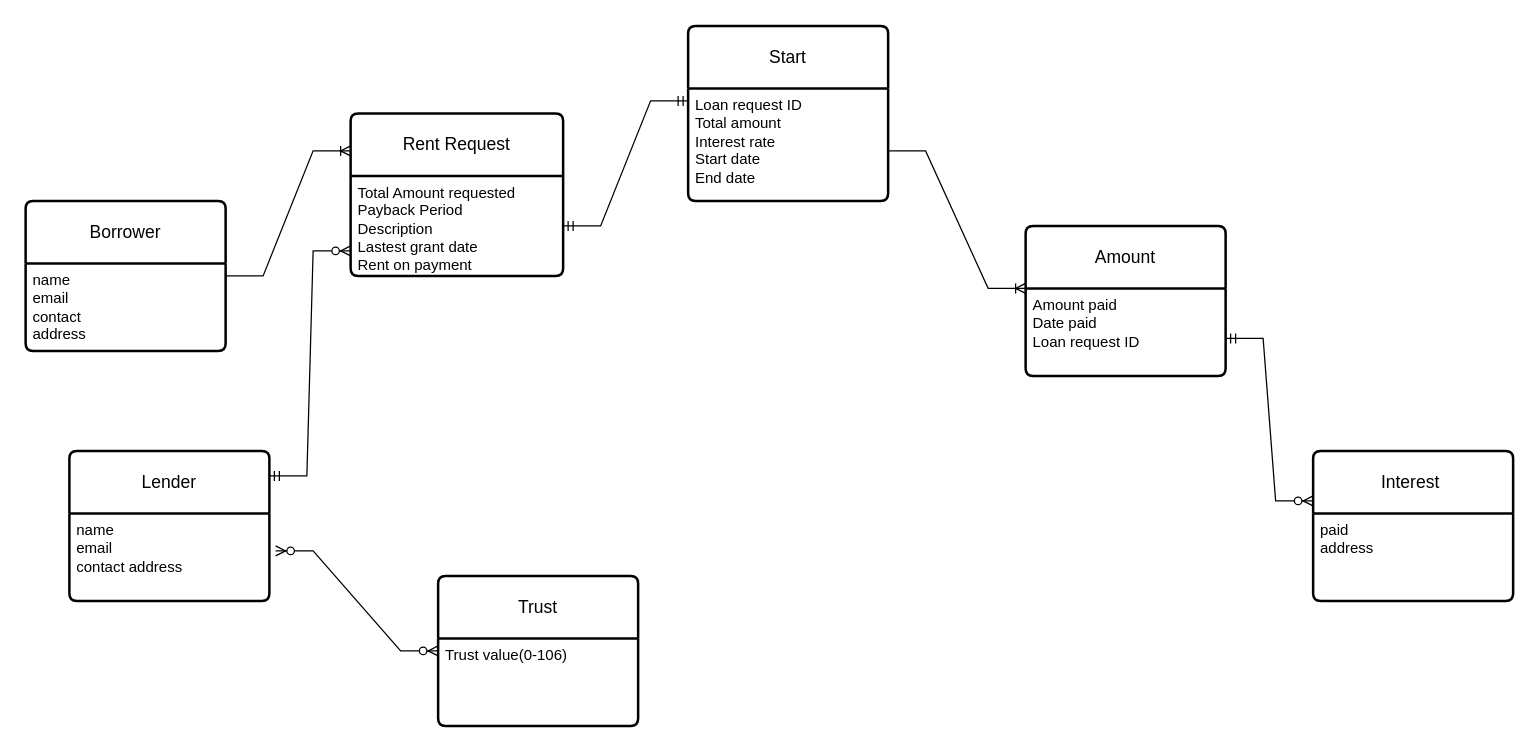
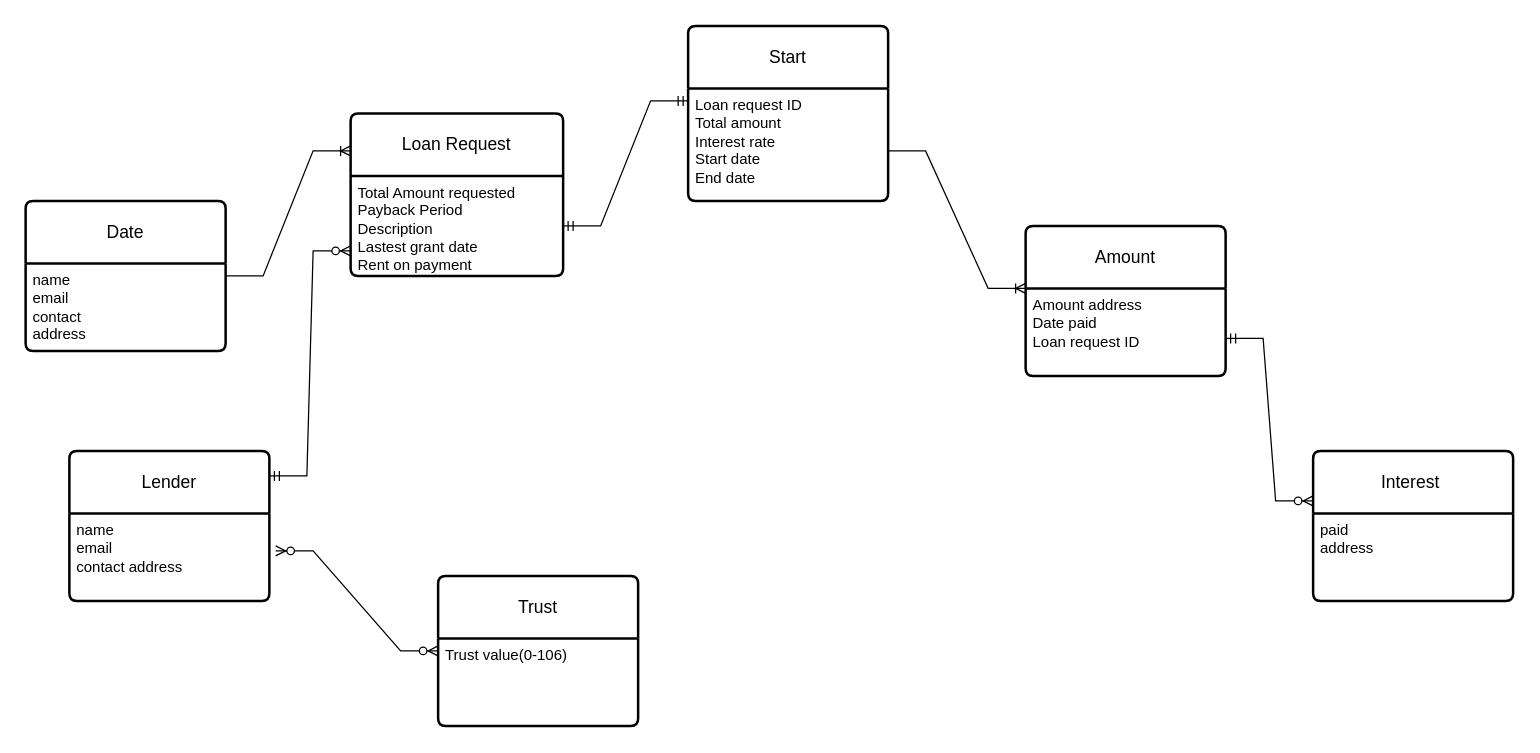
(457, 144) -> (457, 144)
(126, 232) -> (126, 232)
(1092, 324) -> (1092, 324)
